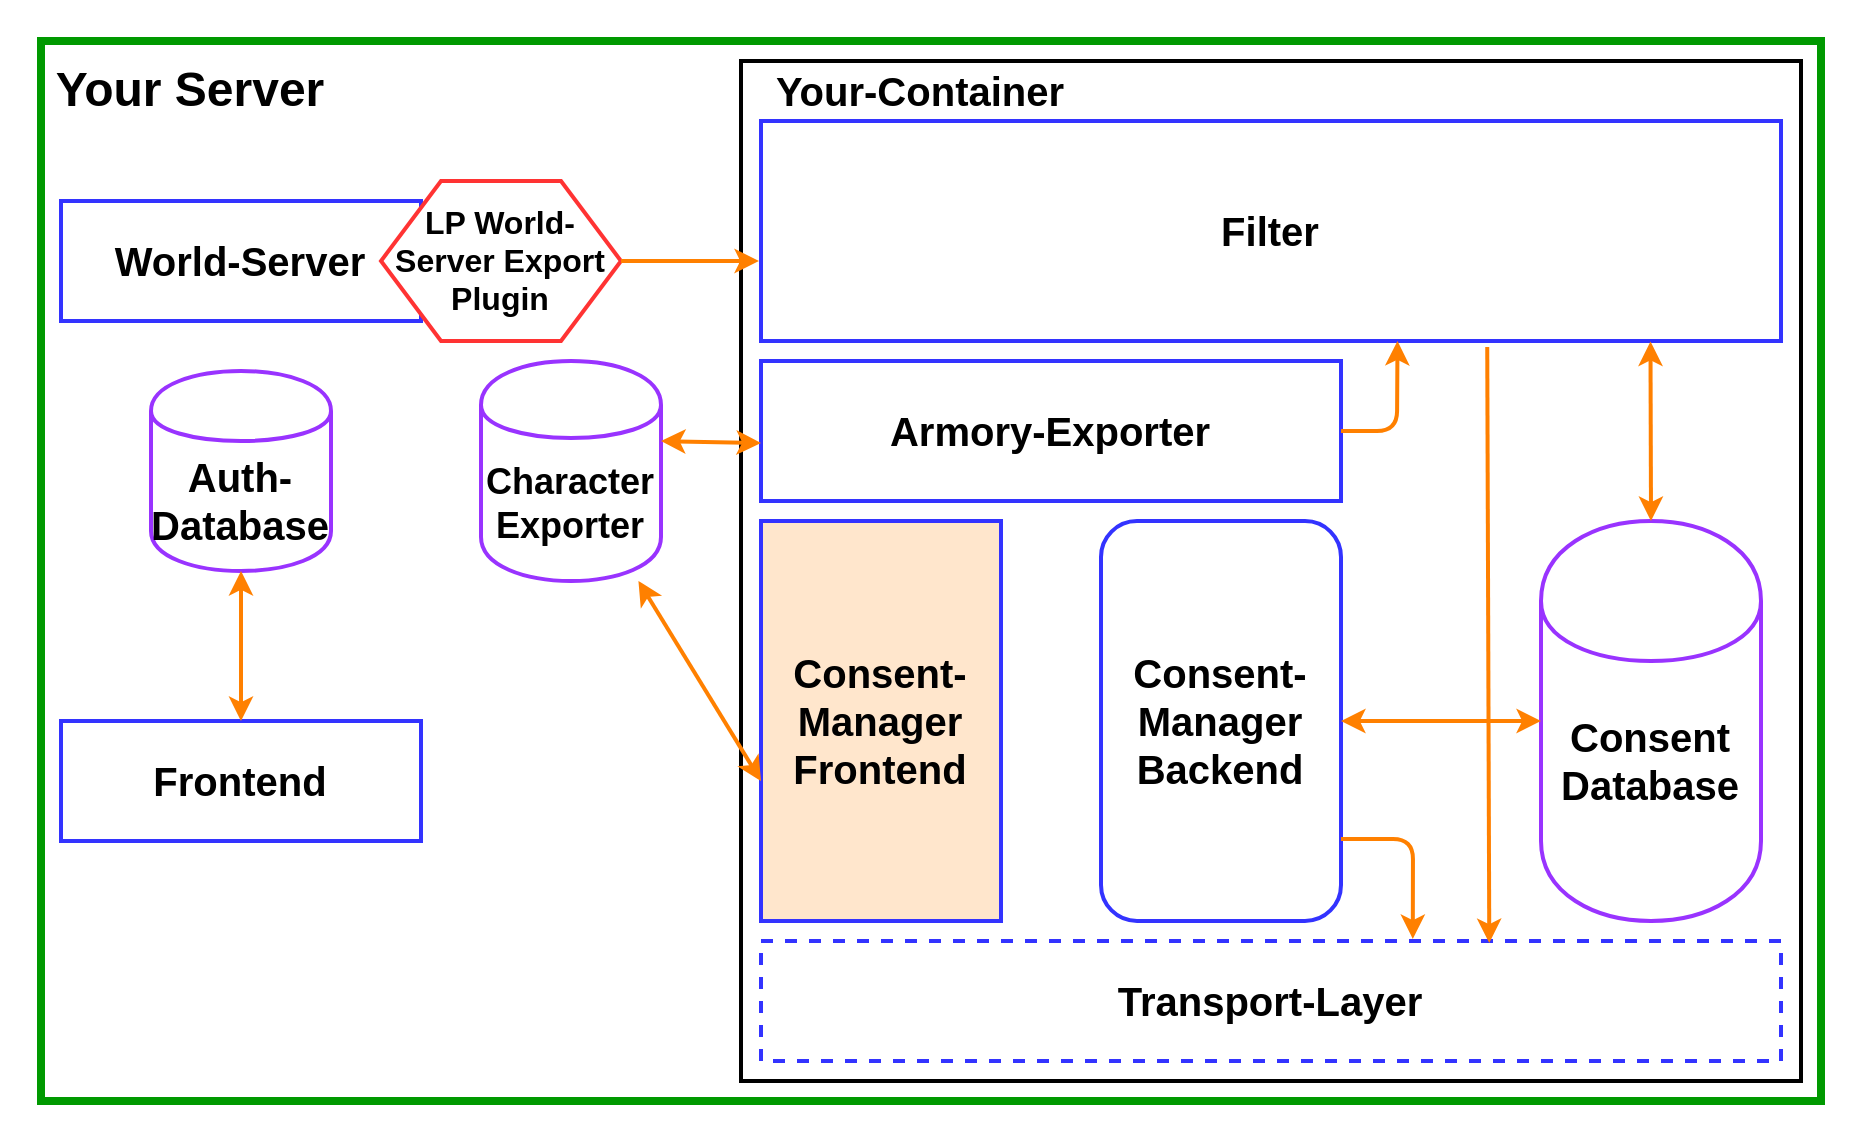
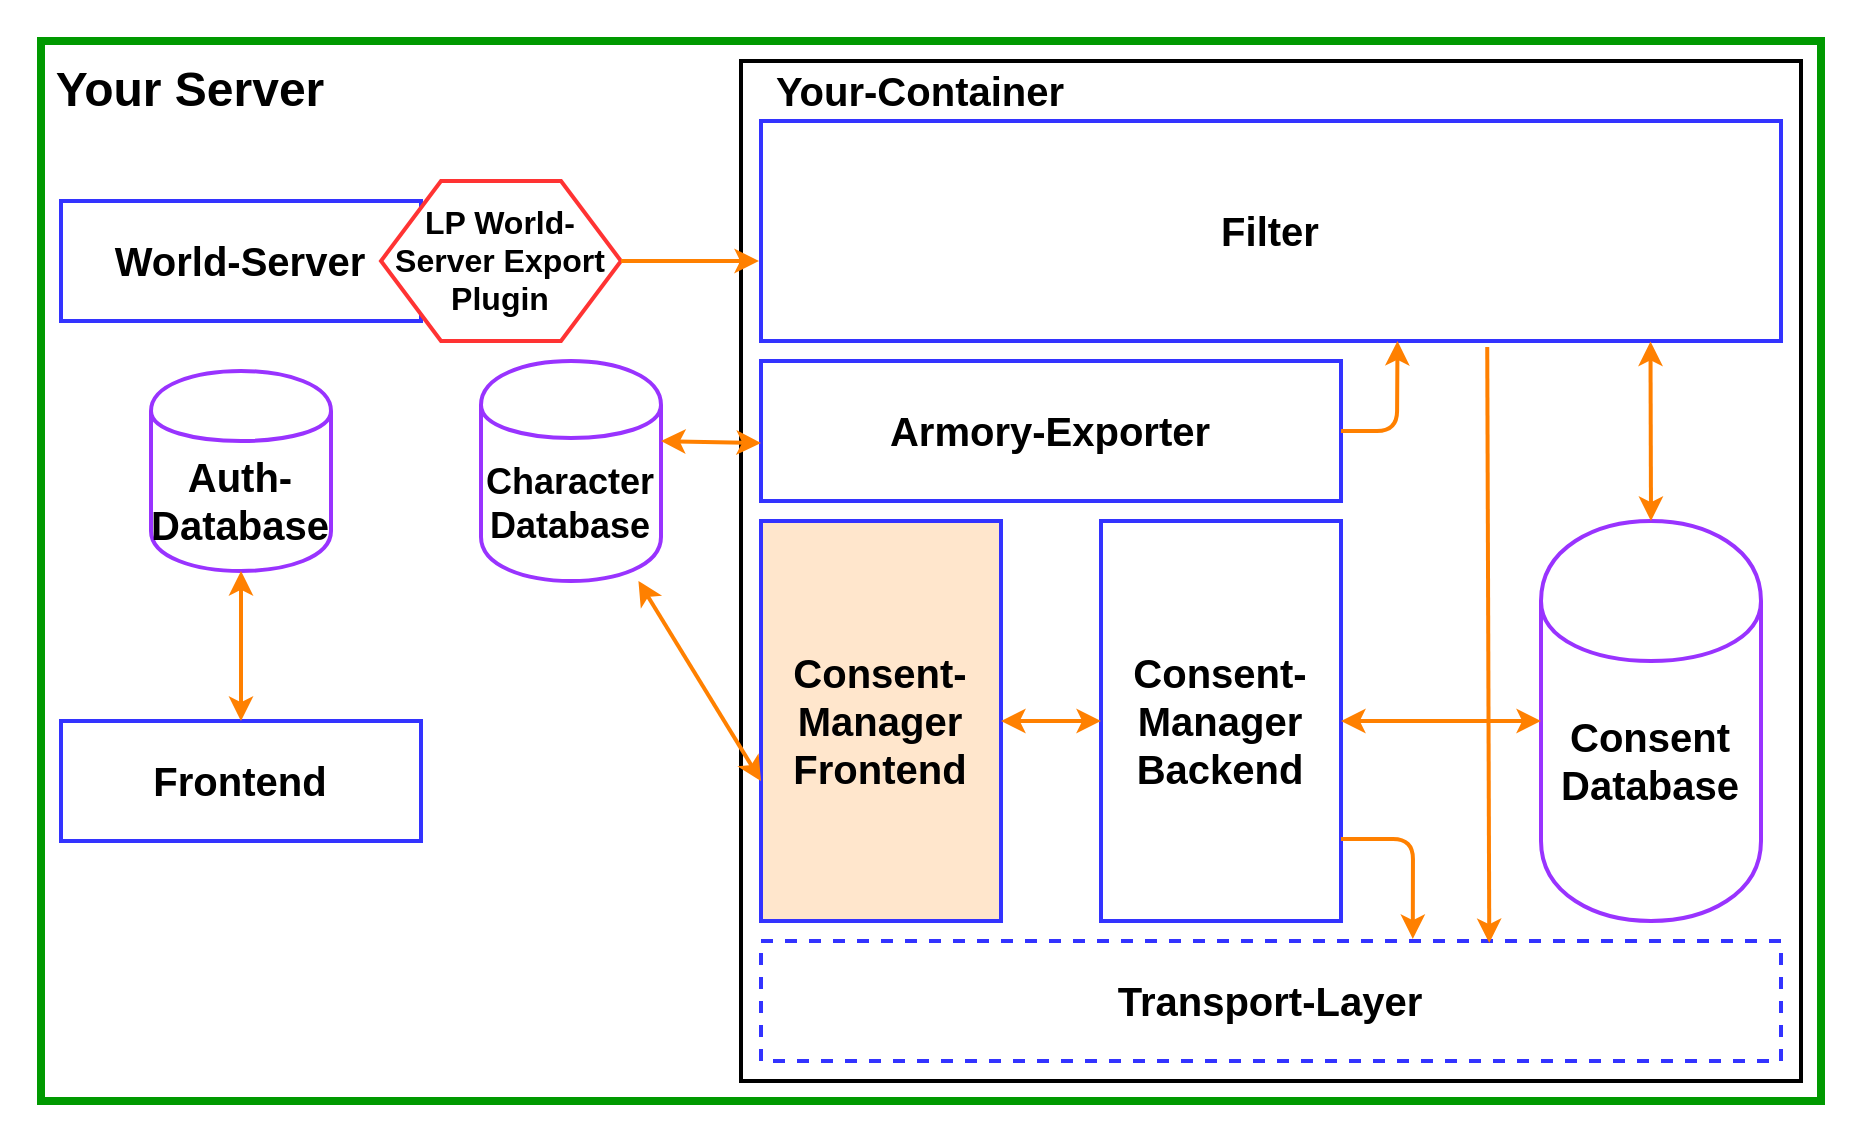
(571, 505) -> (571, 505)
none -> (1050, 721)
(1221, 721) -> (1221, 721)
